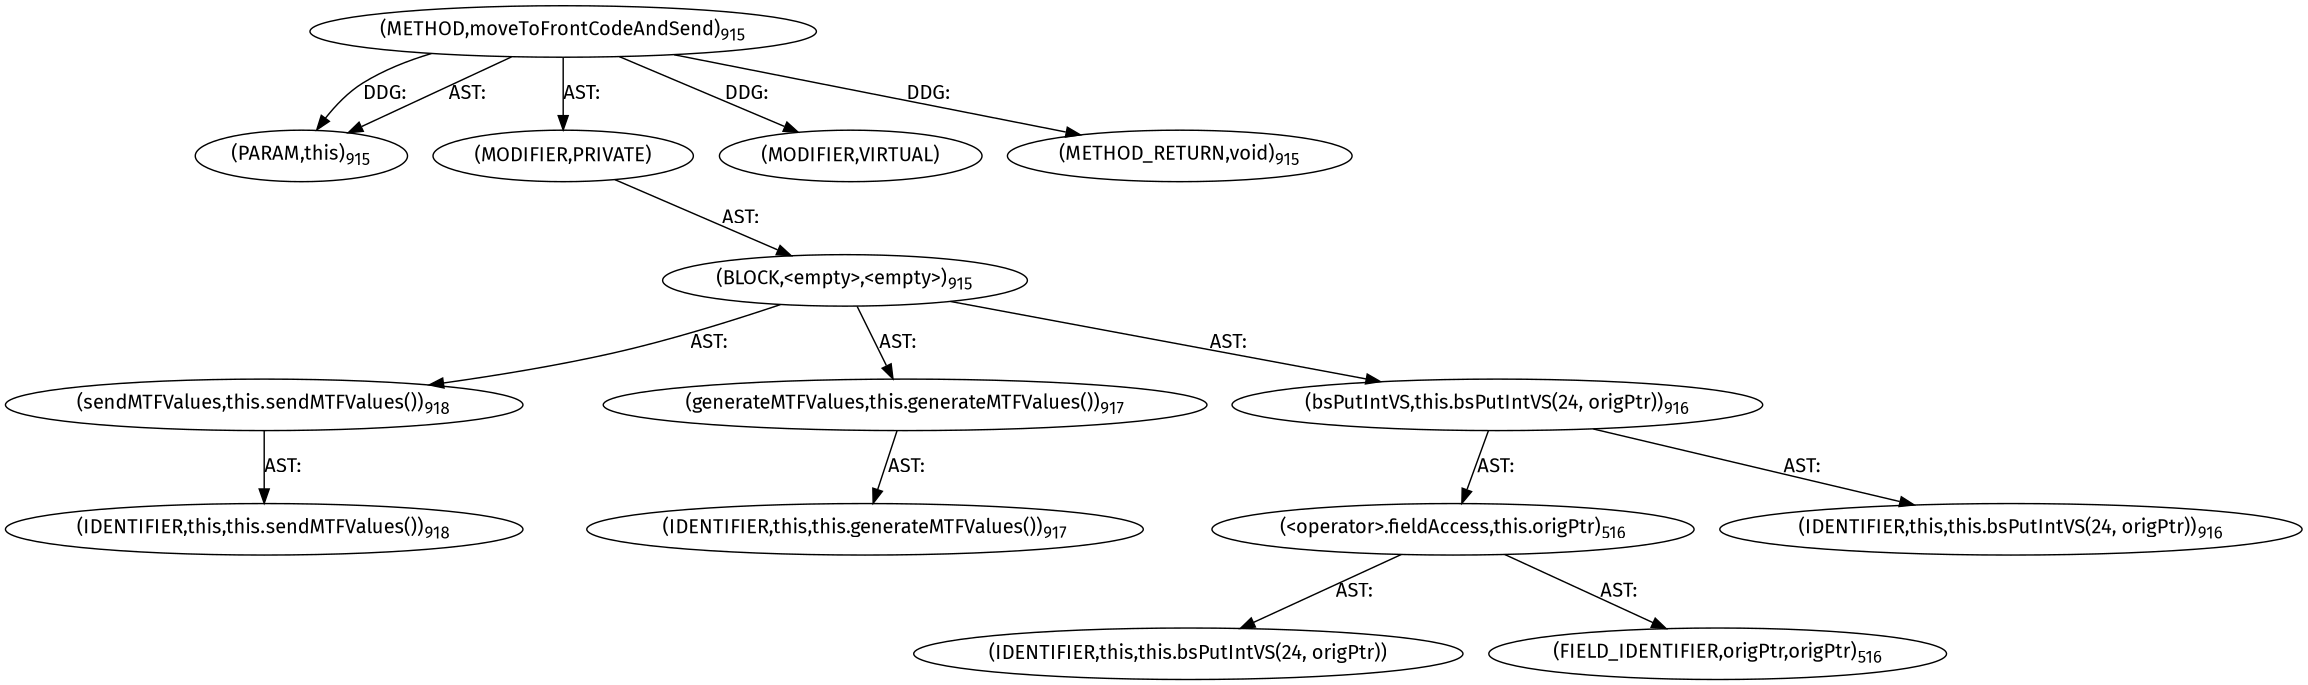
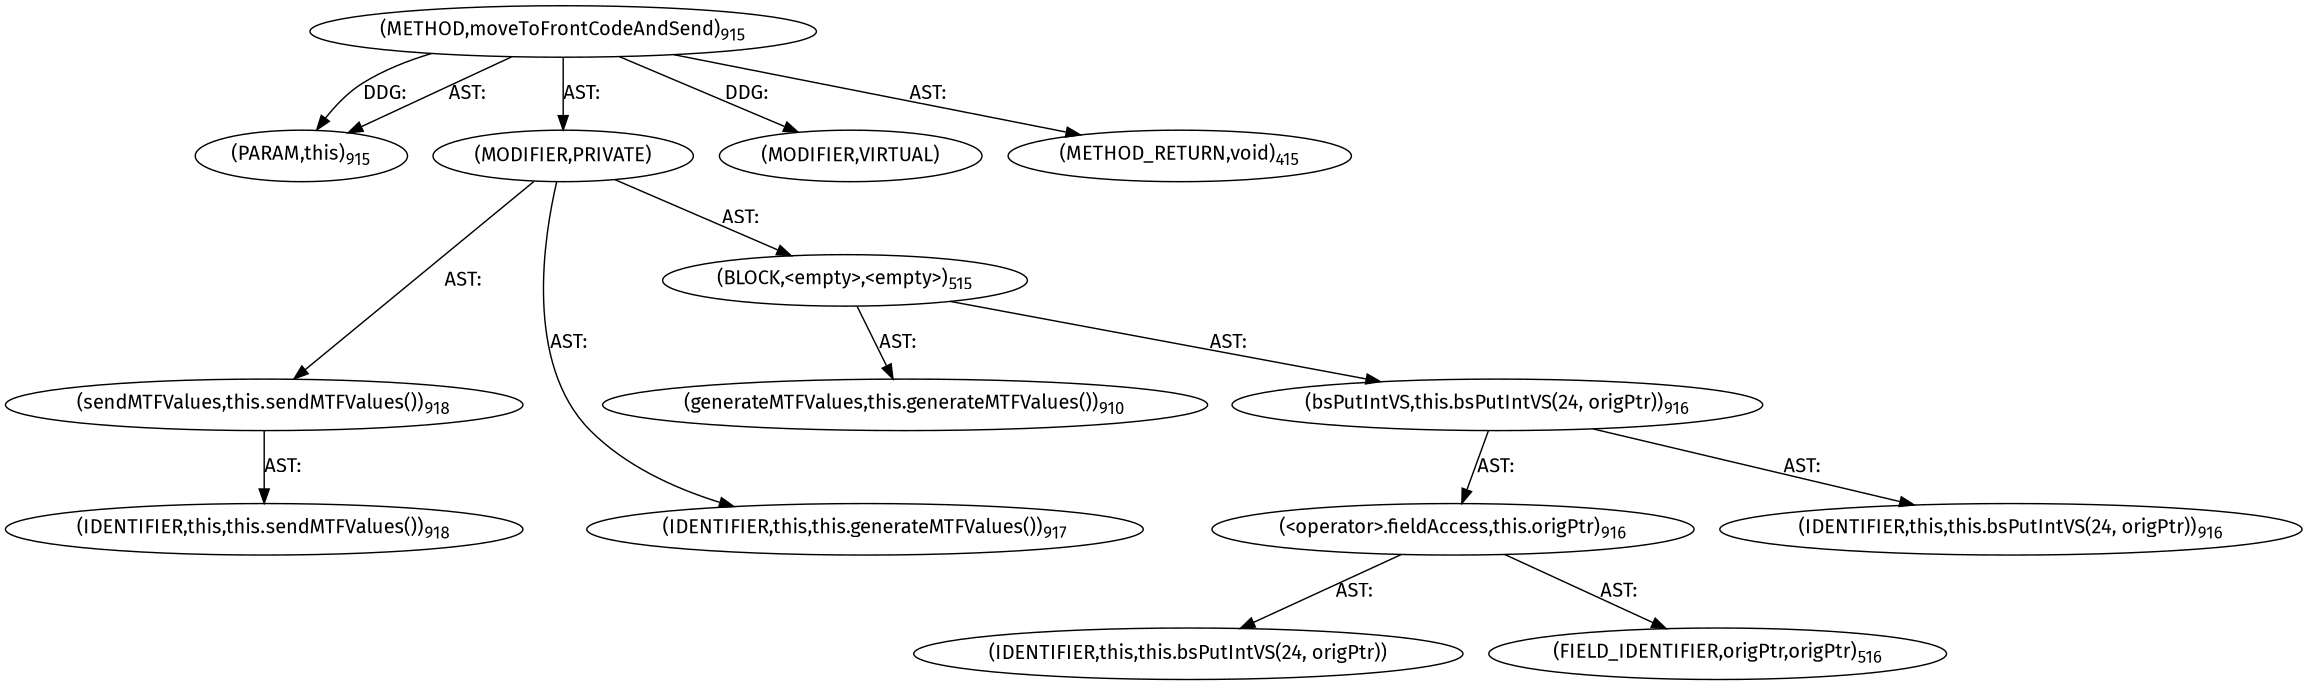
(931, 94) -> (931, 94)
(1288, 154) -> (1288, 154)
(961, 278) -> (961, 278)
(614, 353) -> (420, 276)
(1113, 403) -> (1113, 403)
(887, 460) -> (561, 384)
(1614, 527) -> (1614, 527)
